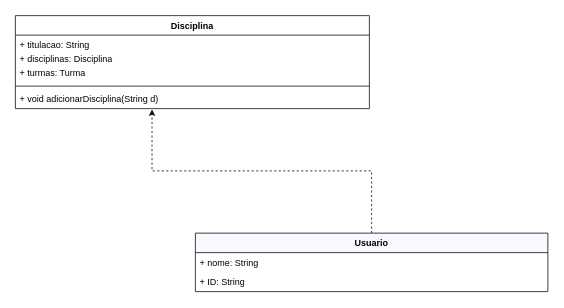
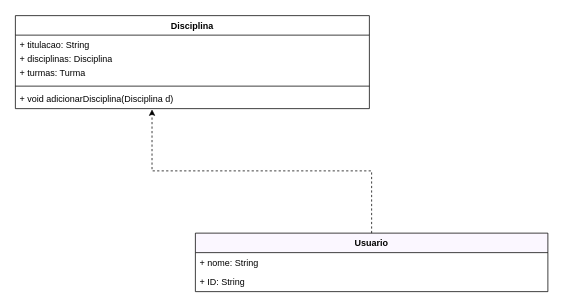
(98, 100) -> (104, 100)
